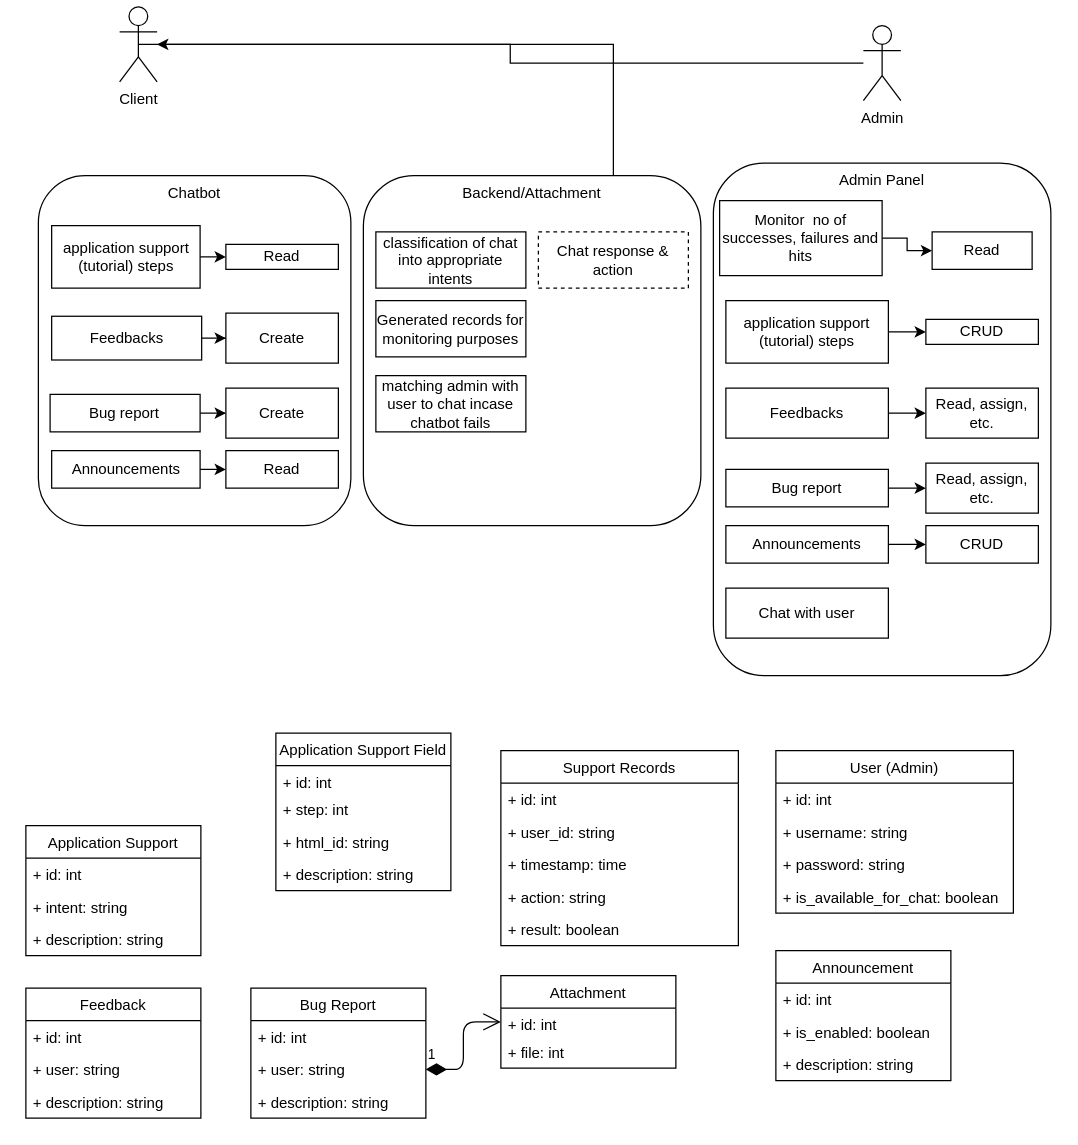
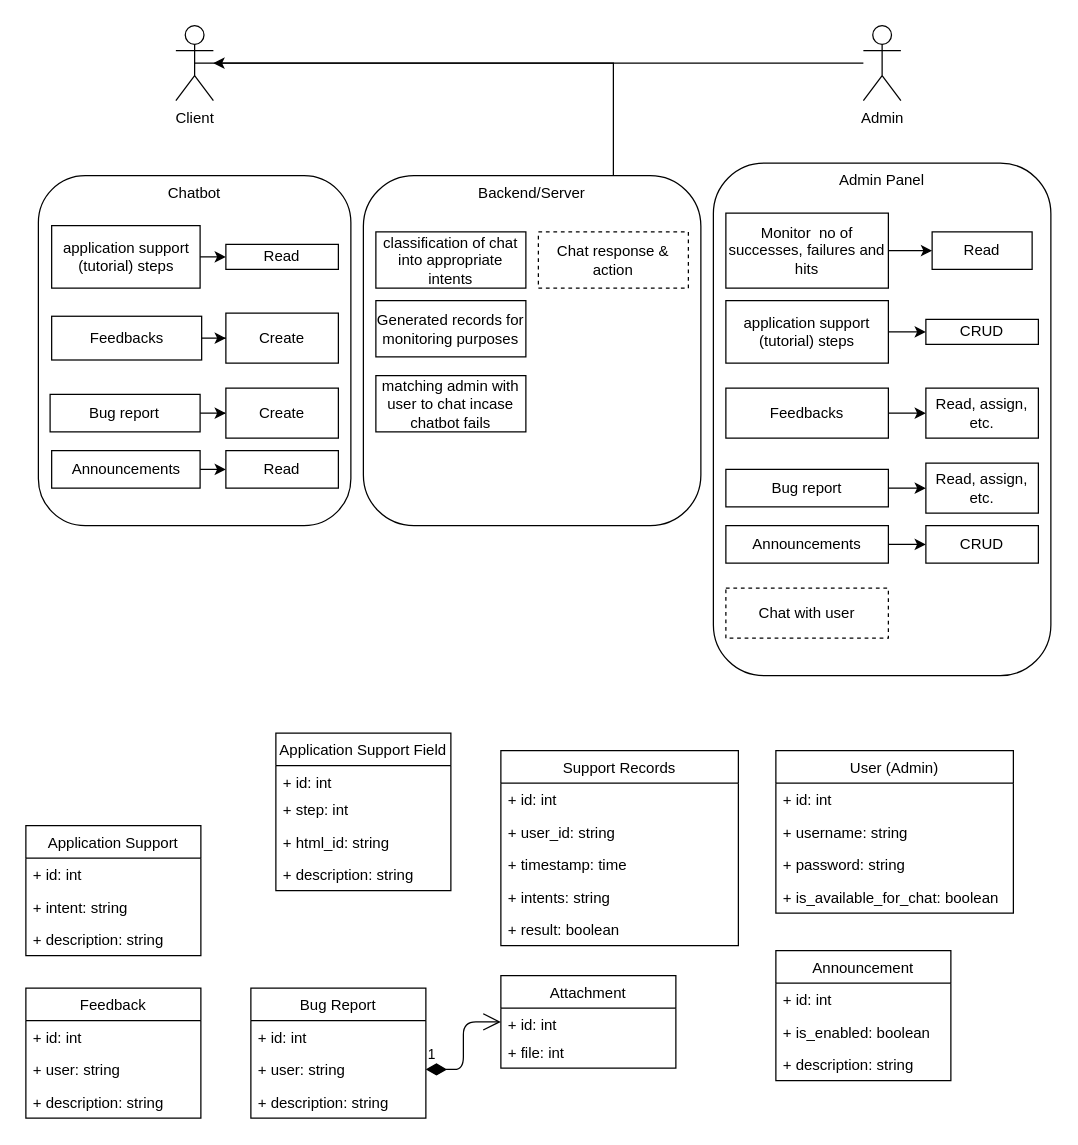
(138, 44) -> (194, 63)
(532, 193) -> (532, 193)
(801, 238) -> (807, 251)
(807, 613) -> (807, 613)
(565, 898) -> (569, 898)
